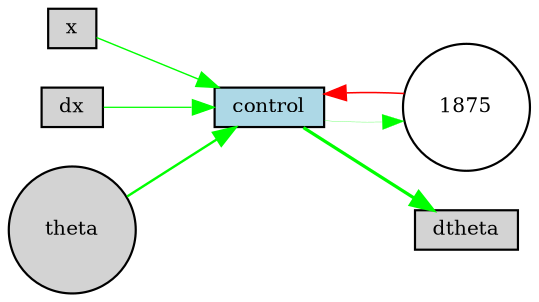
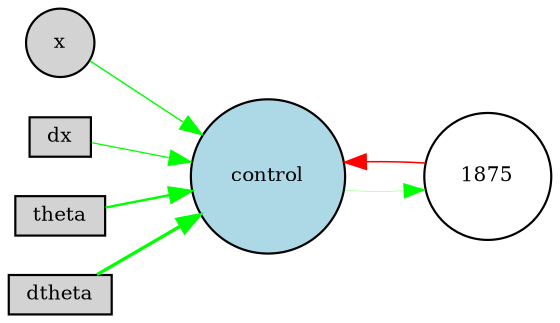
(72, 28) -> (60, 43)
(269, 107) -> (268, 176)
(359, 163) -> (139, 250)
(72, 230) -> (60, 216)
